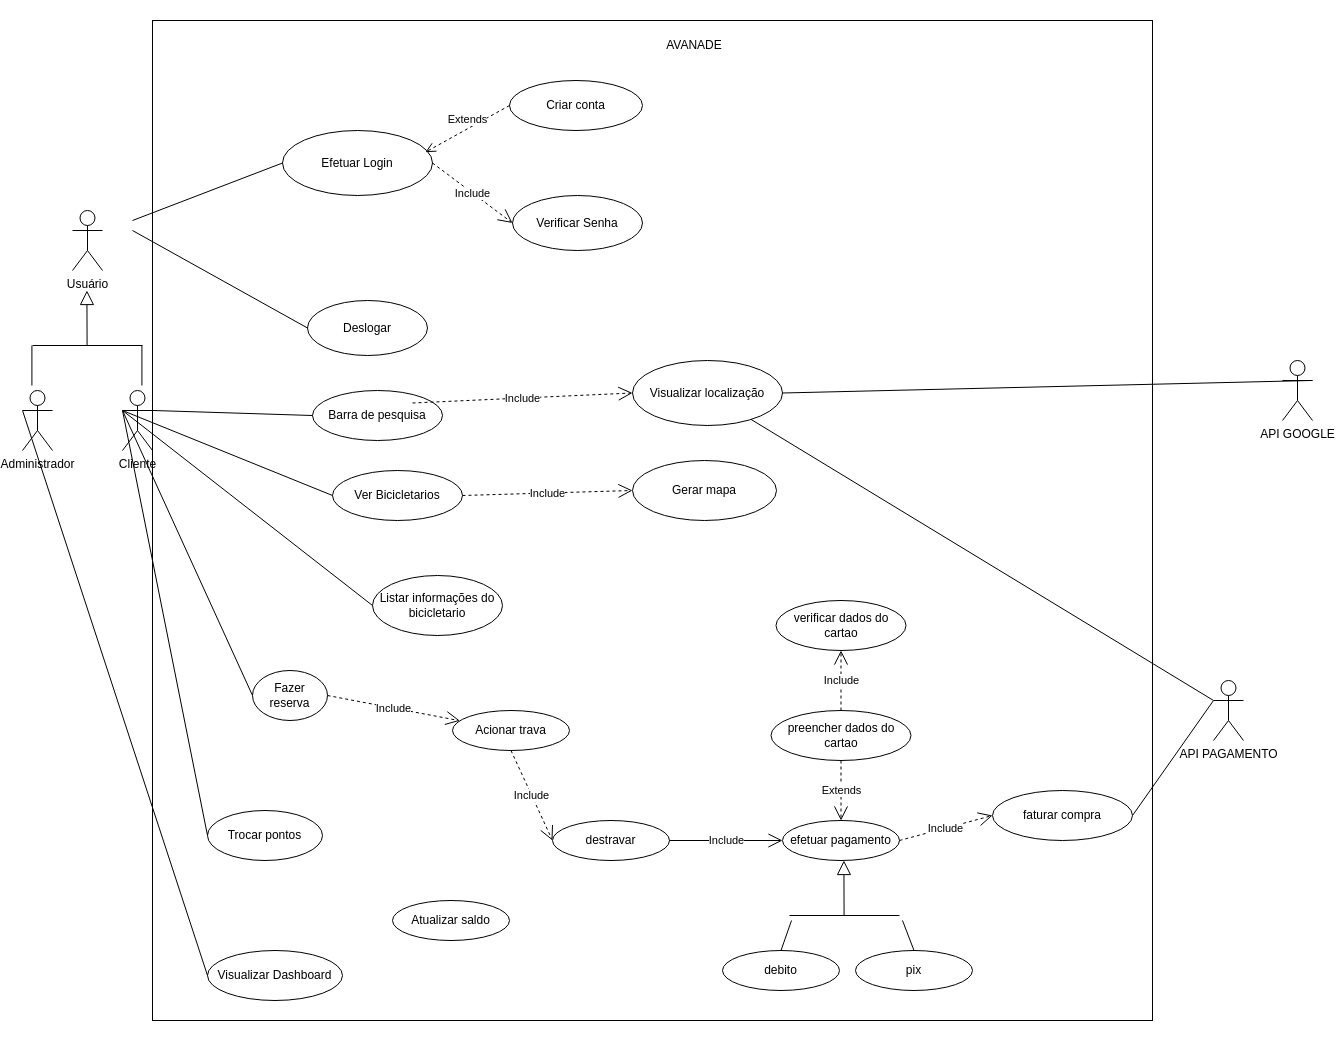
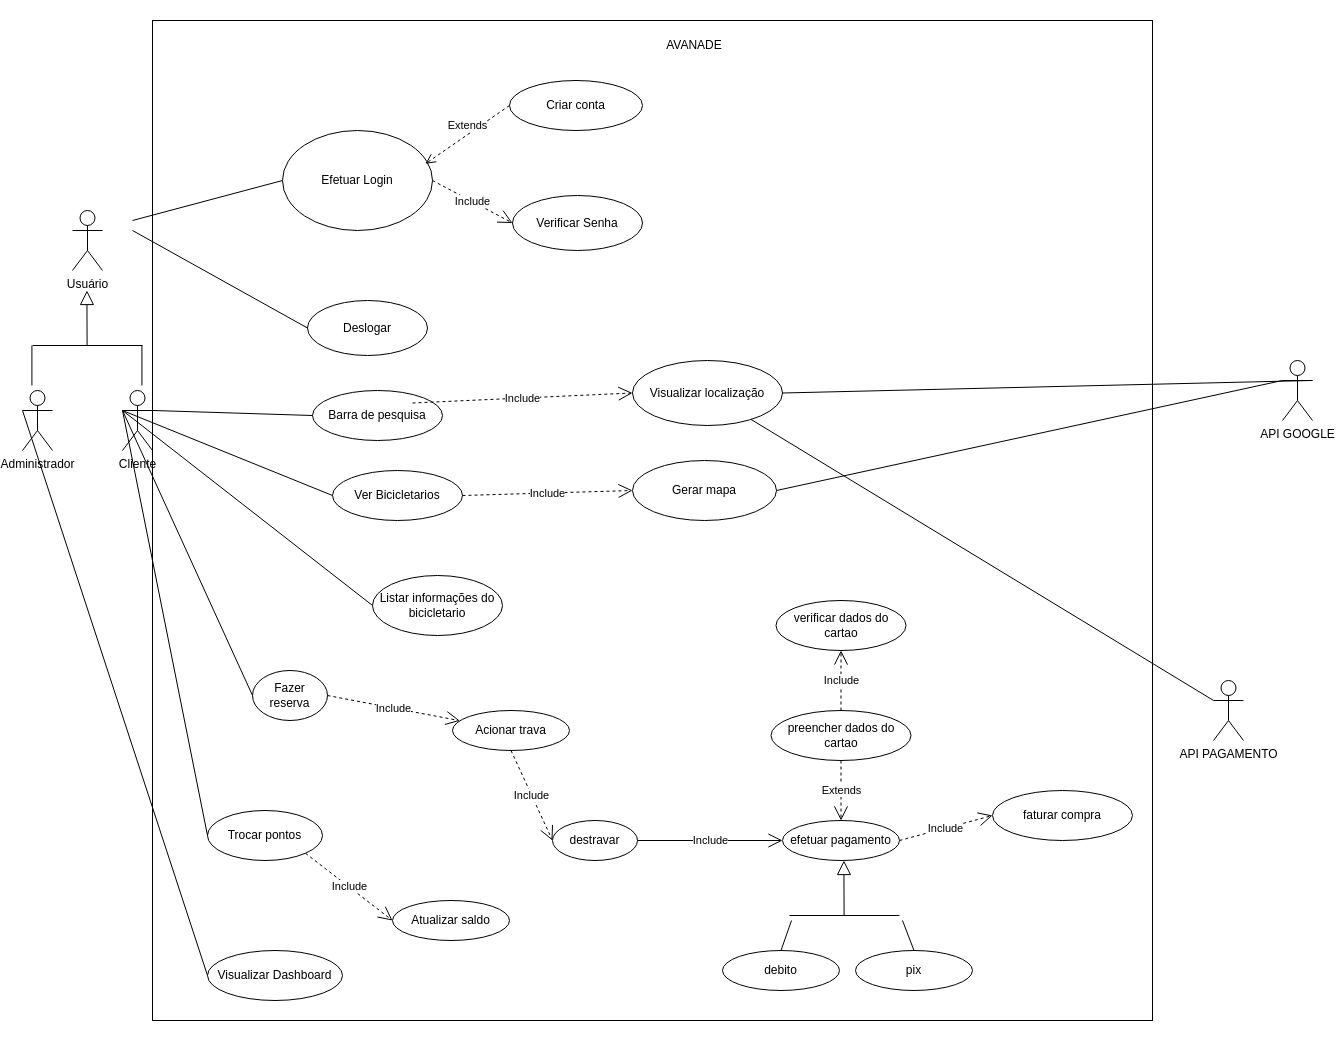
(358, 163) -> (358, 181)
none -> (1026, 436)
(1172, 759) -> none
(611, 841) -> (595, 841)
none -> (348, 886)
